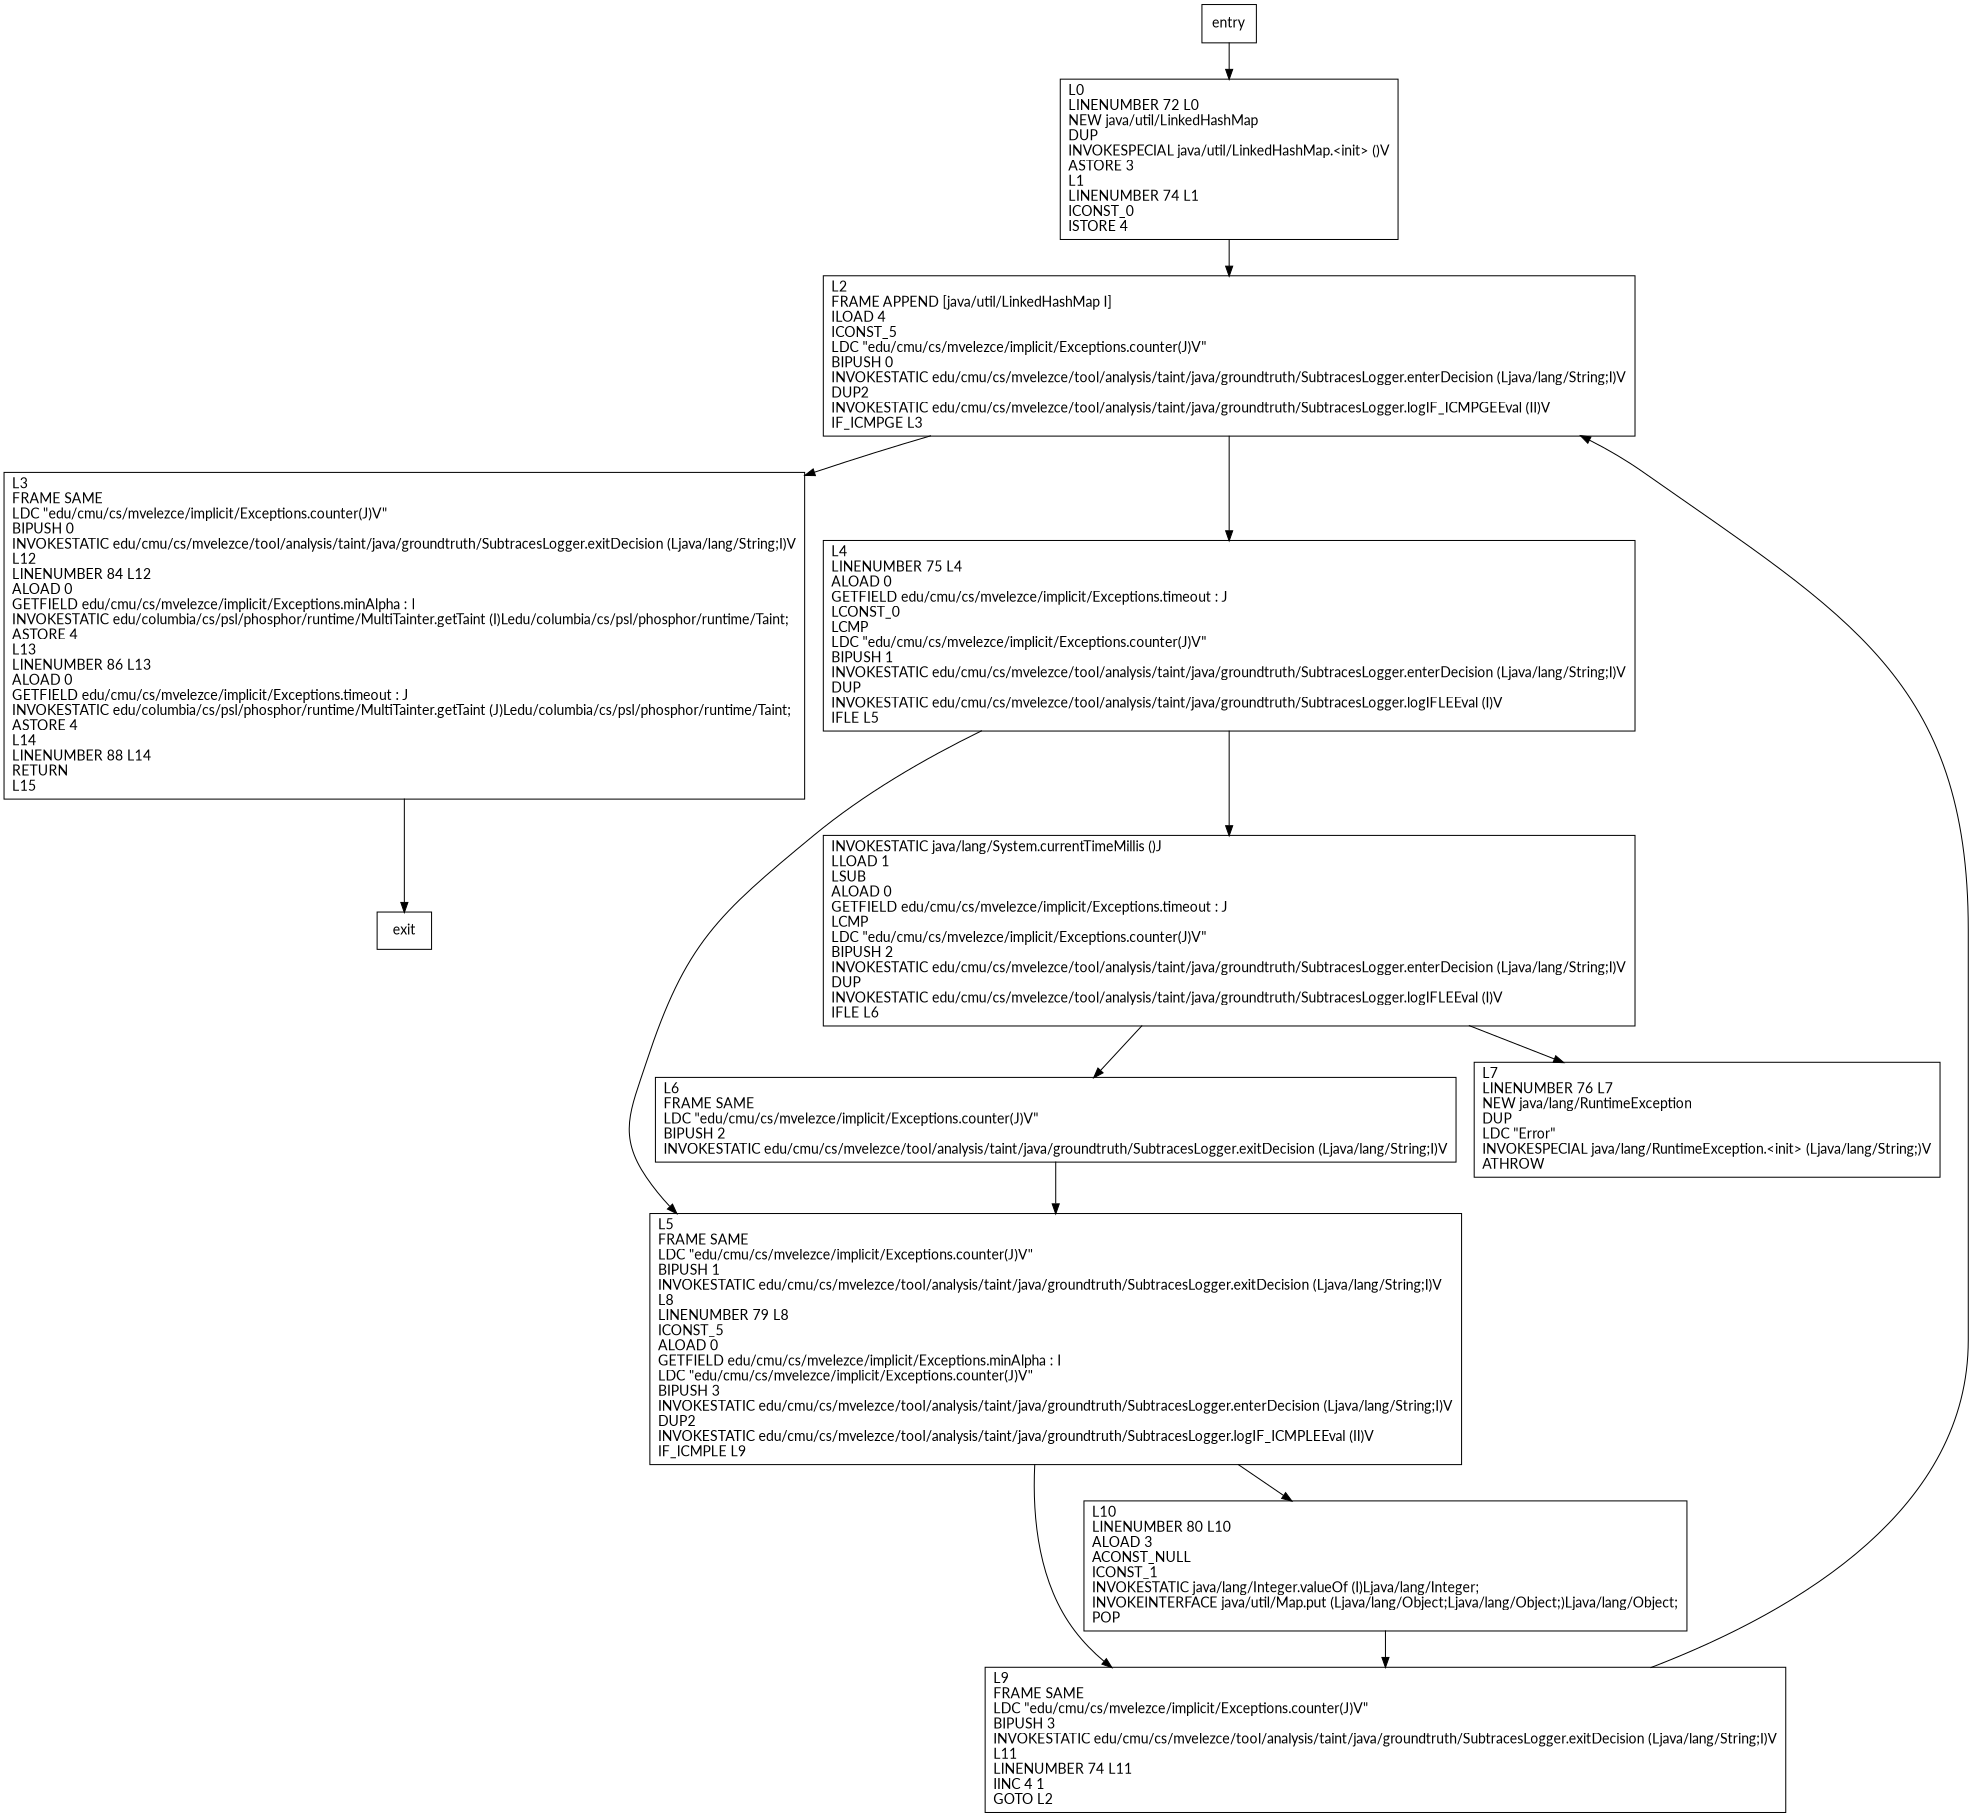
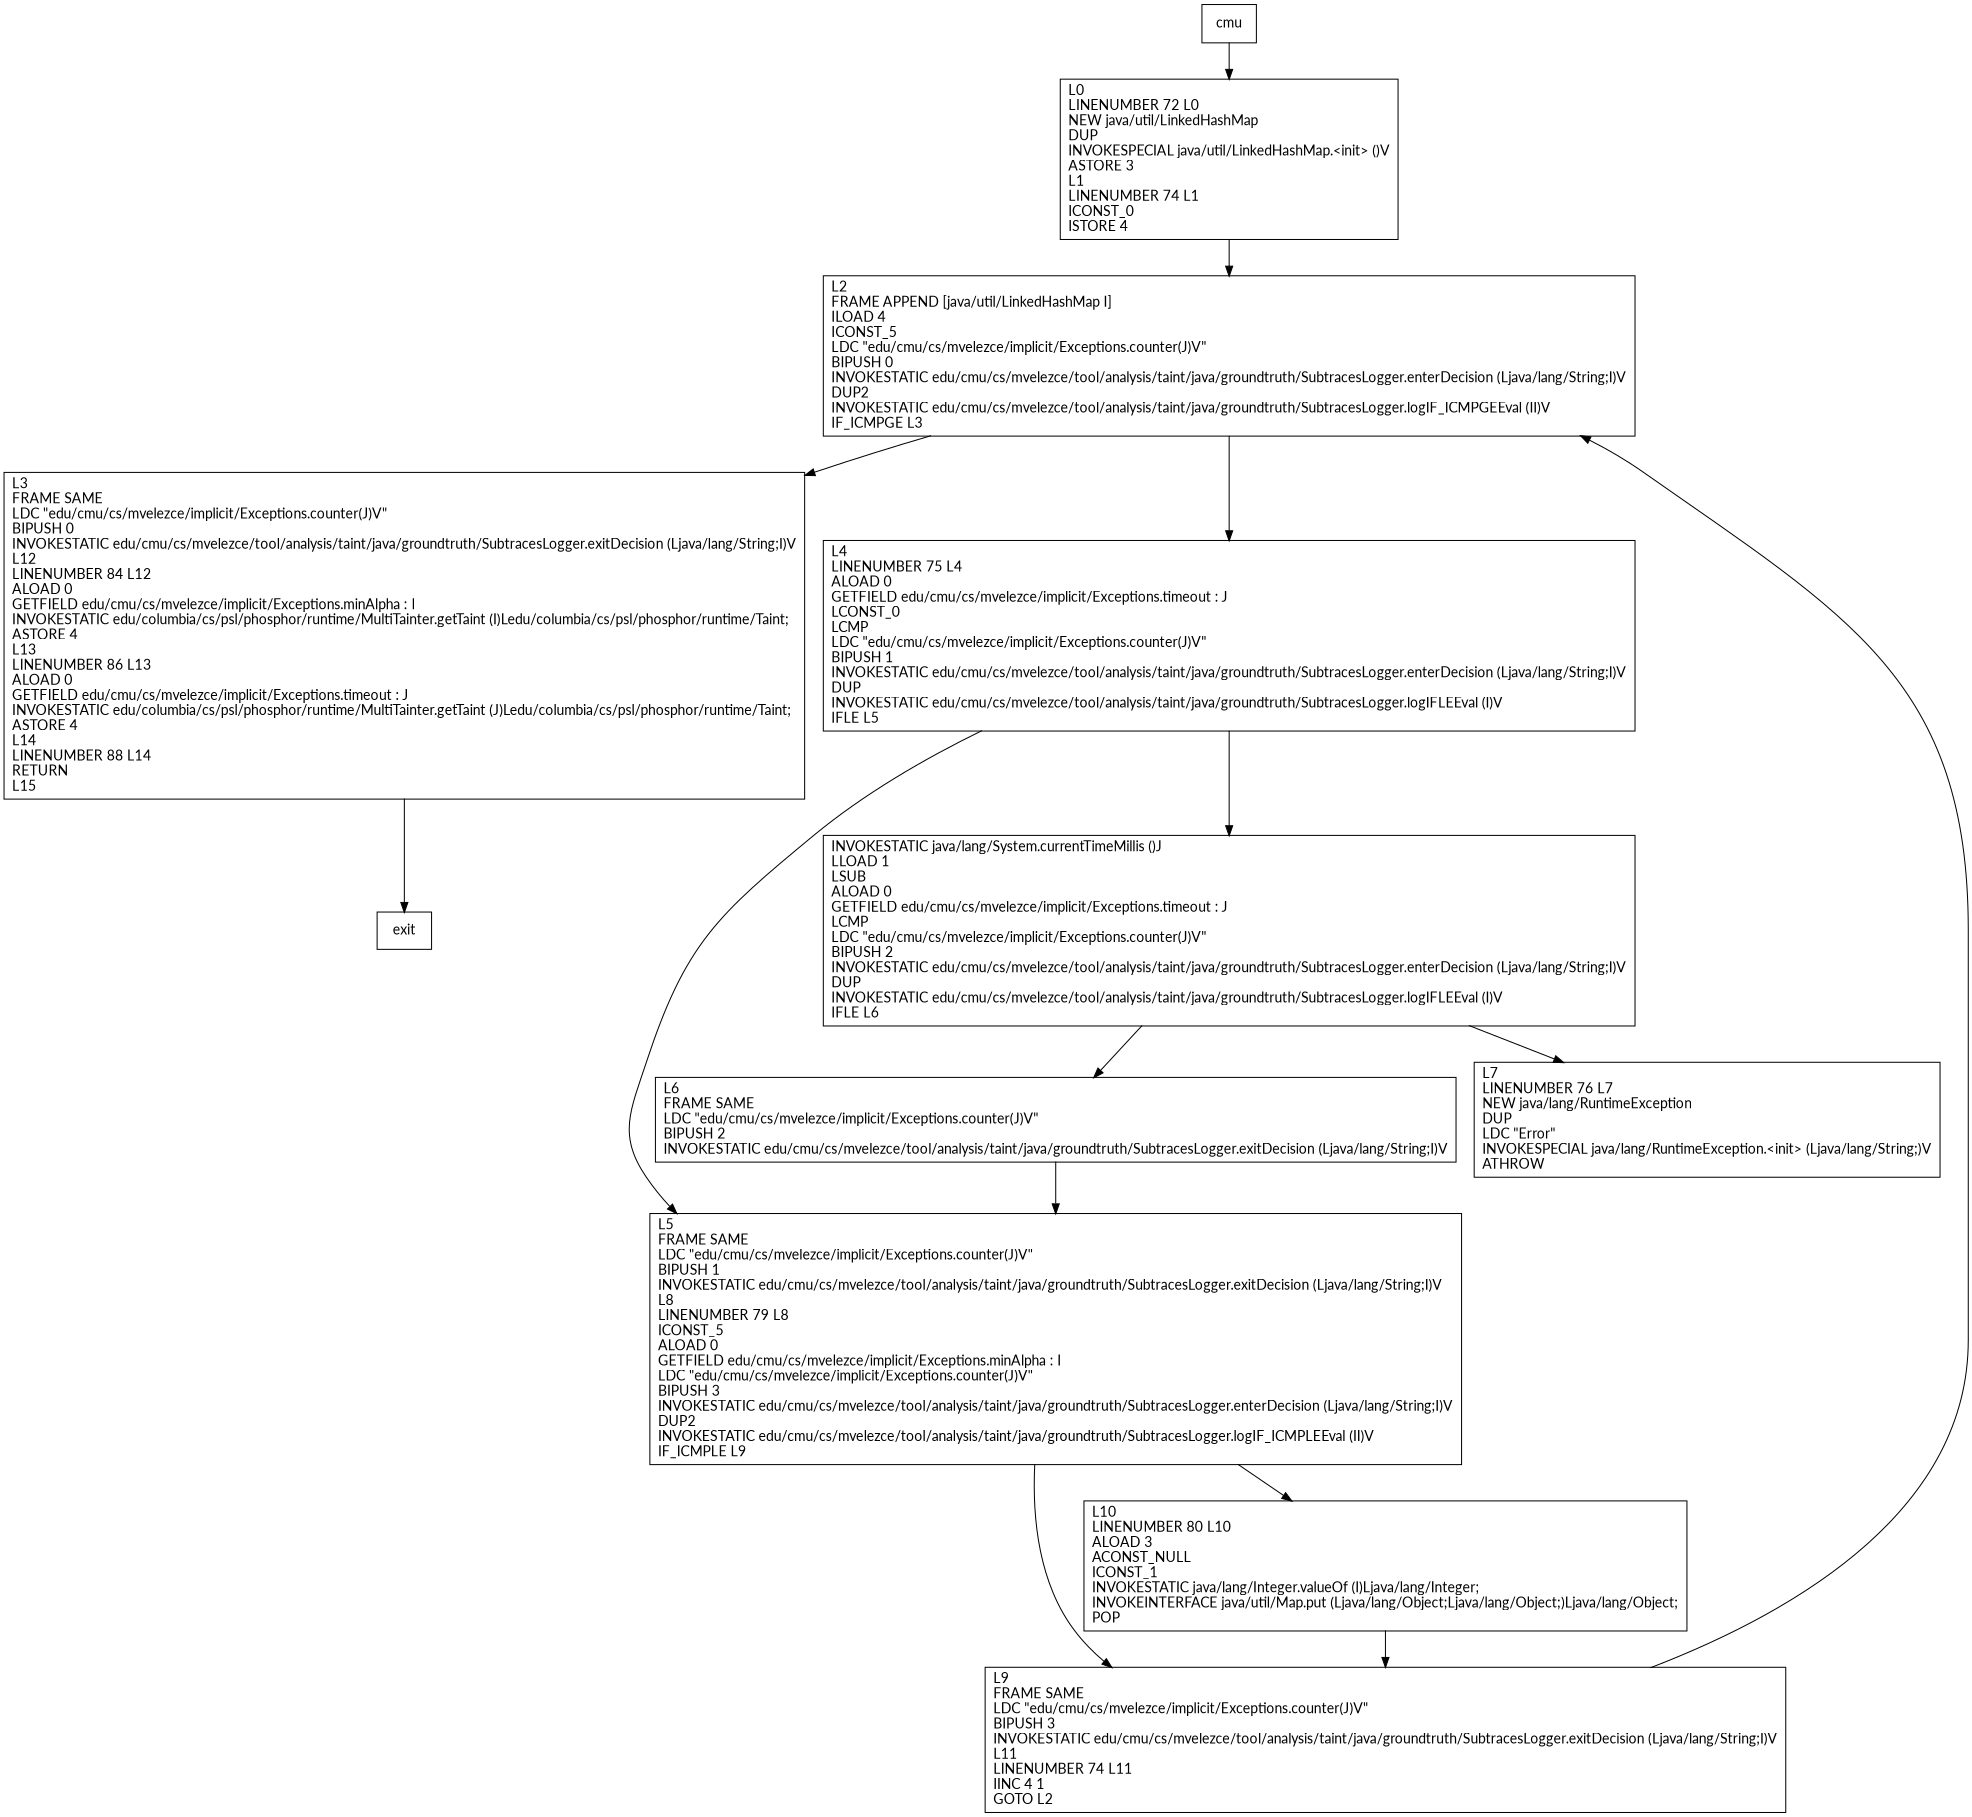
(1229, 24) -> (1229, 24)
